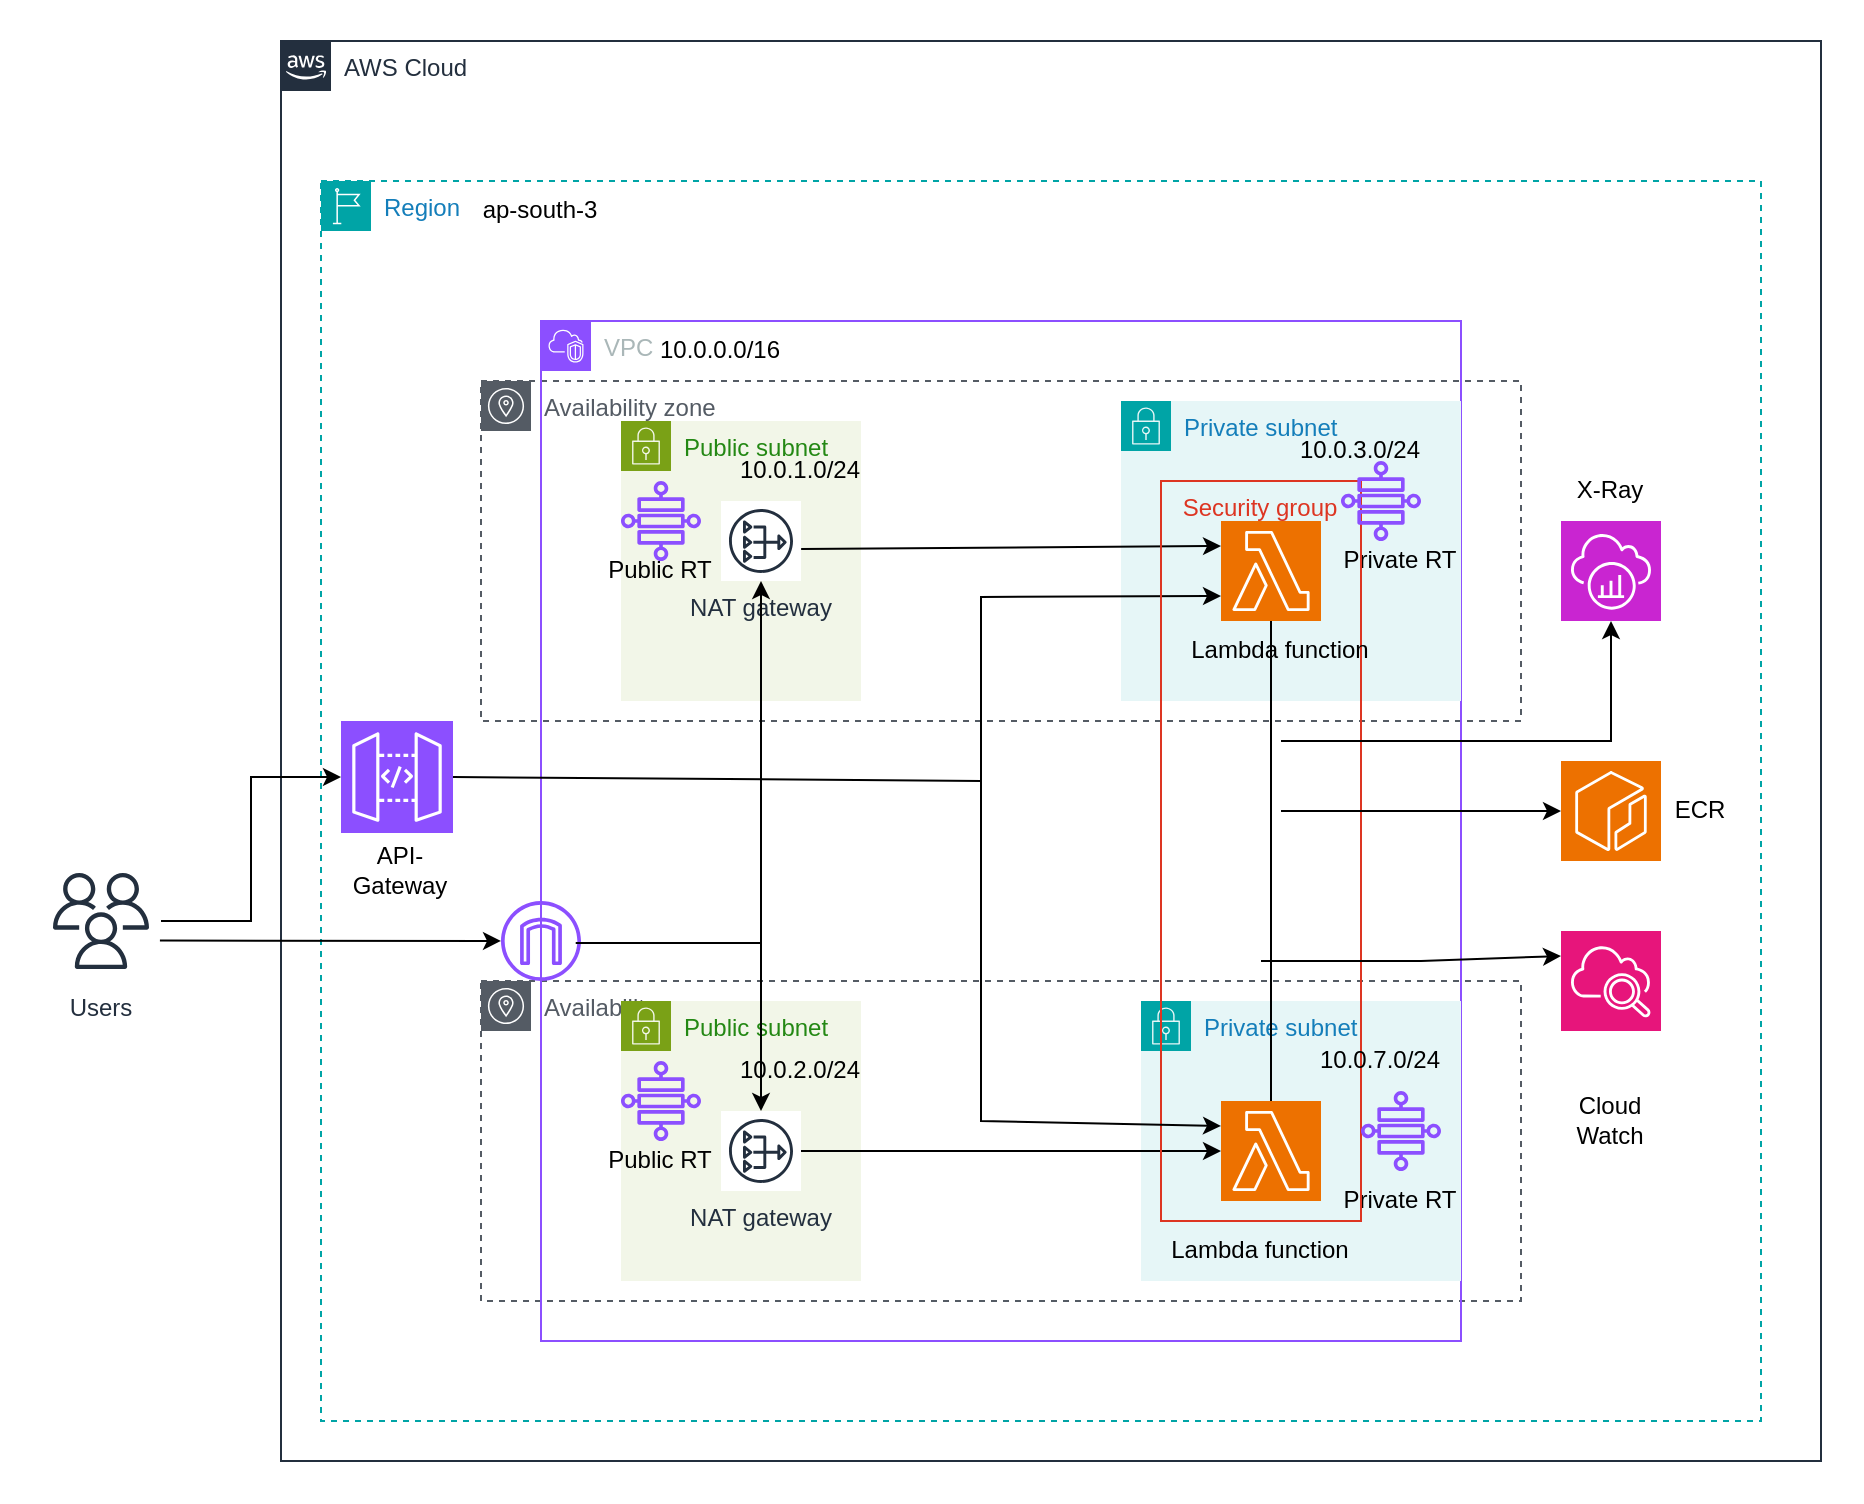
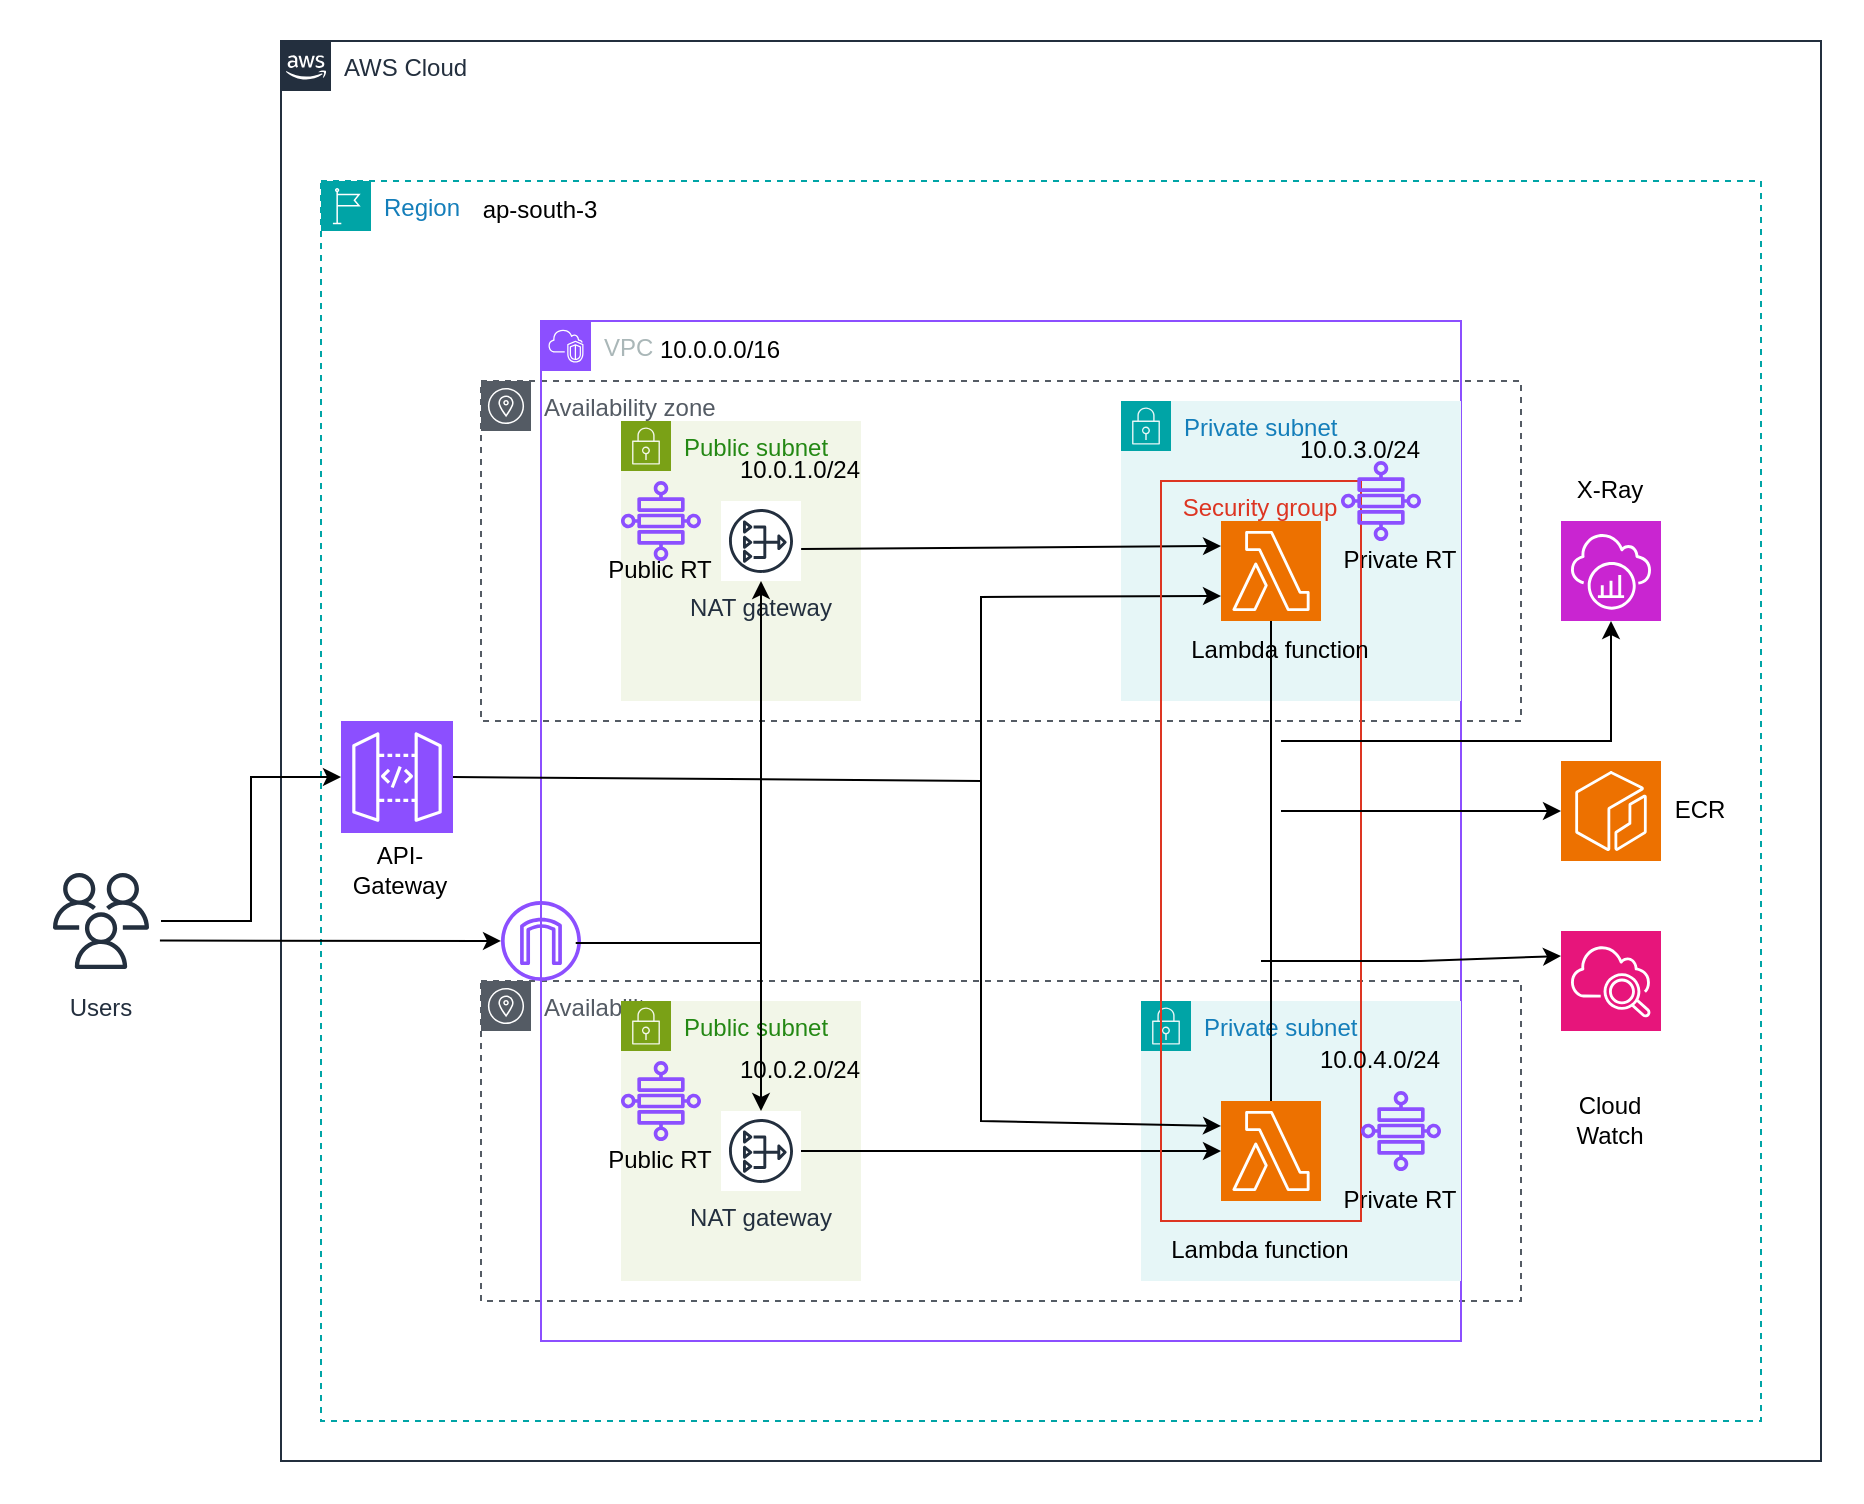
(1381, 1061) -> (1381, 1061)
